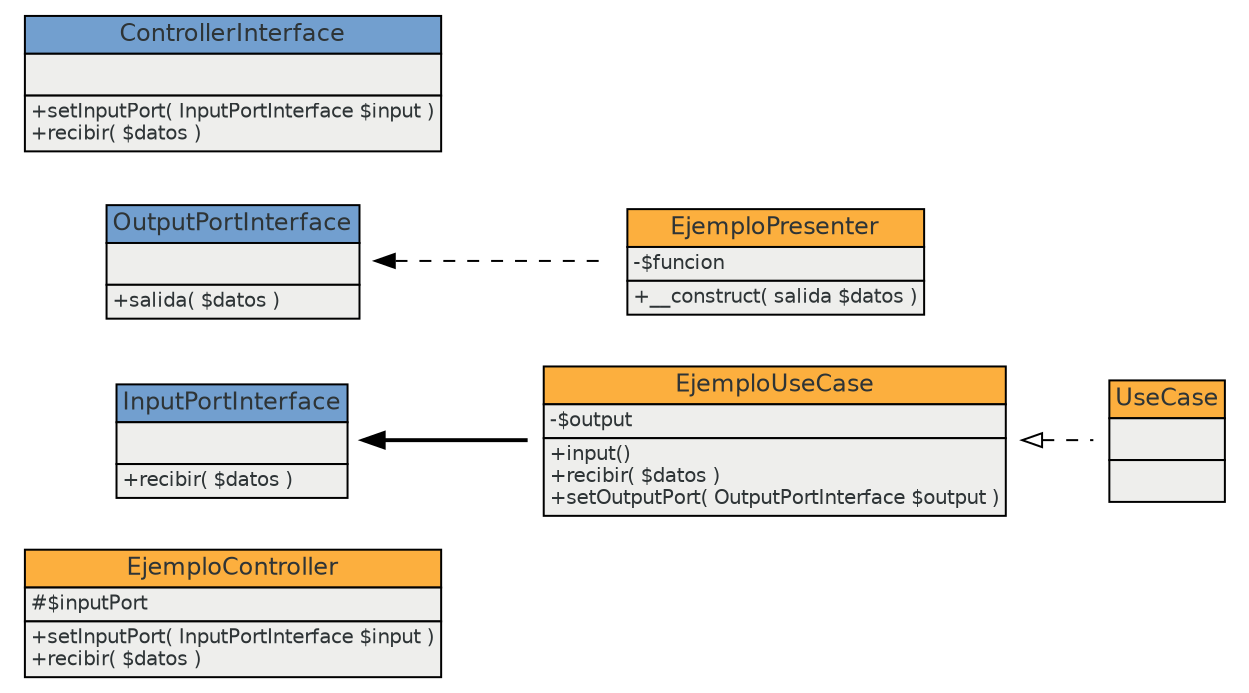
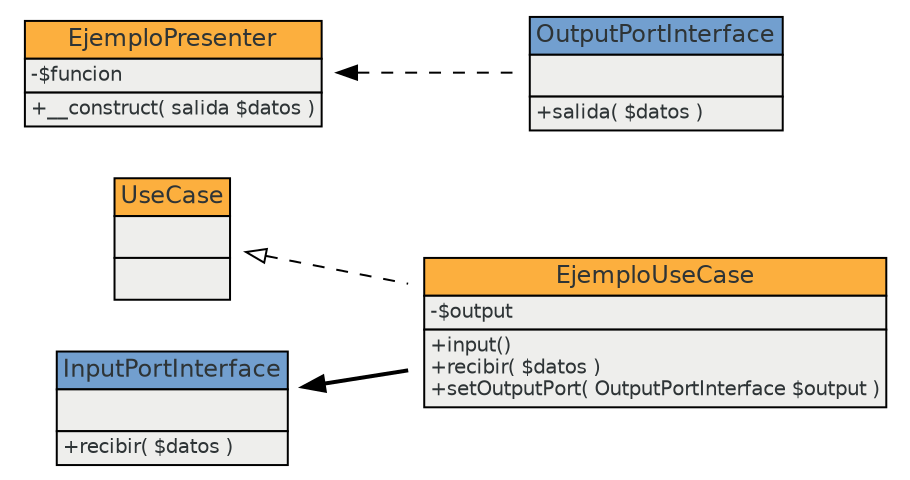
(232, 84) -> none
(503, 261) -> (435, 73)
(1068, 440) -> (337, 270)
(232, 613) -> none
